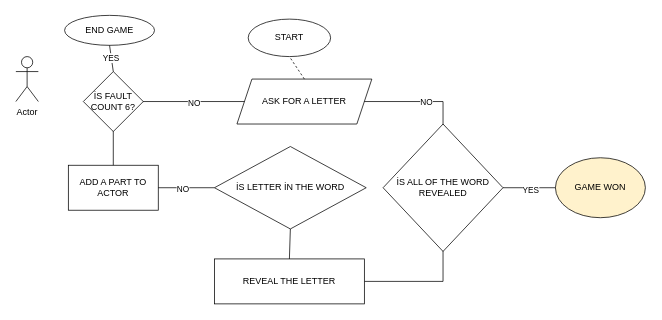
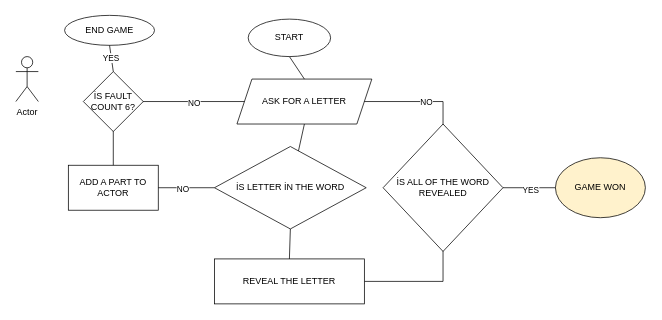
(296, 67) -> (296, 67)
none -> (301, 138)
